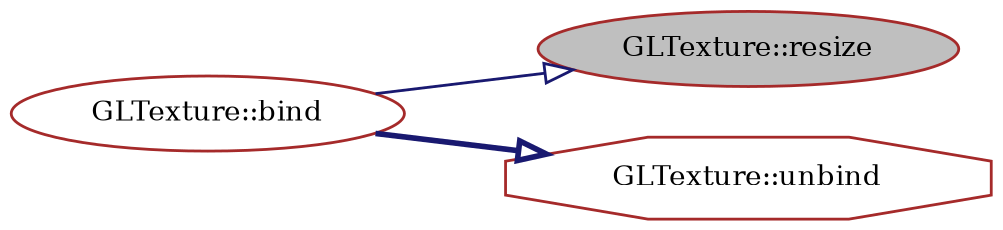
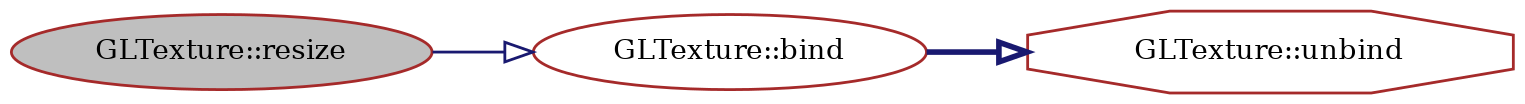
(460, 83) -> (468, 52)
